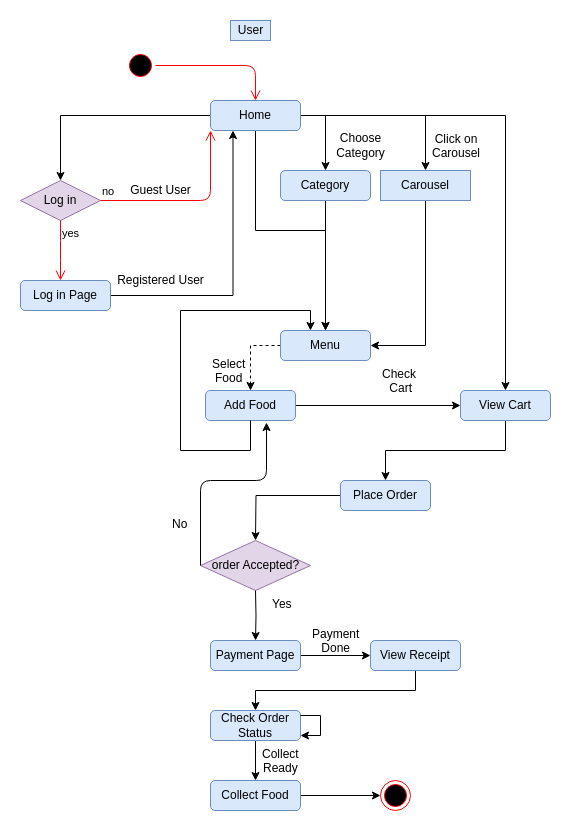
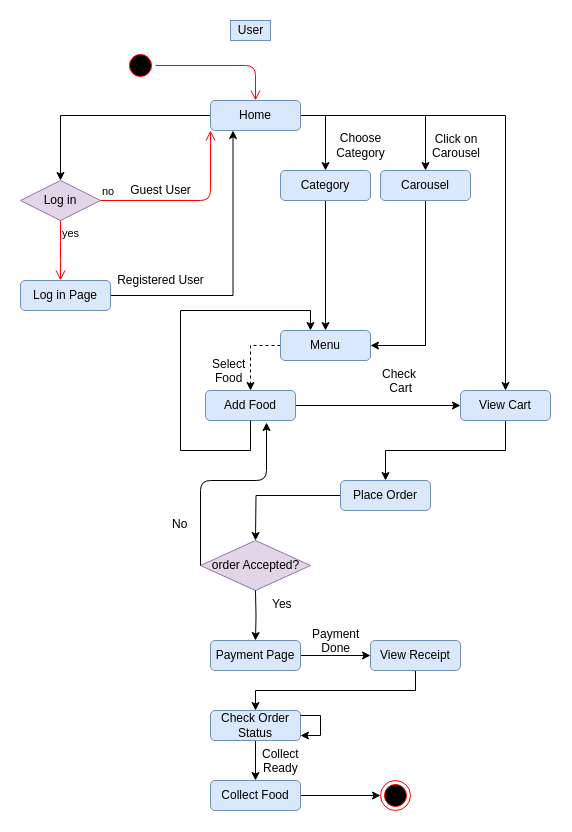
(426, 186) -> (426, 186)
(256, 214) -> none
